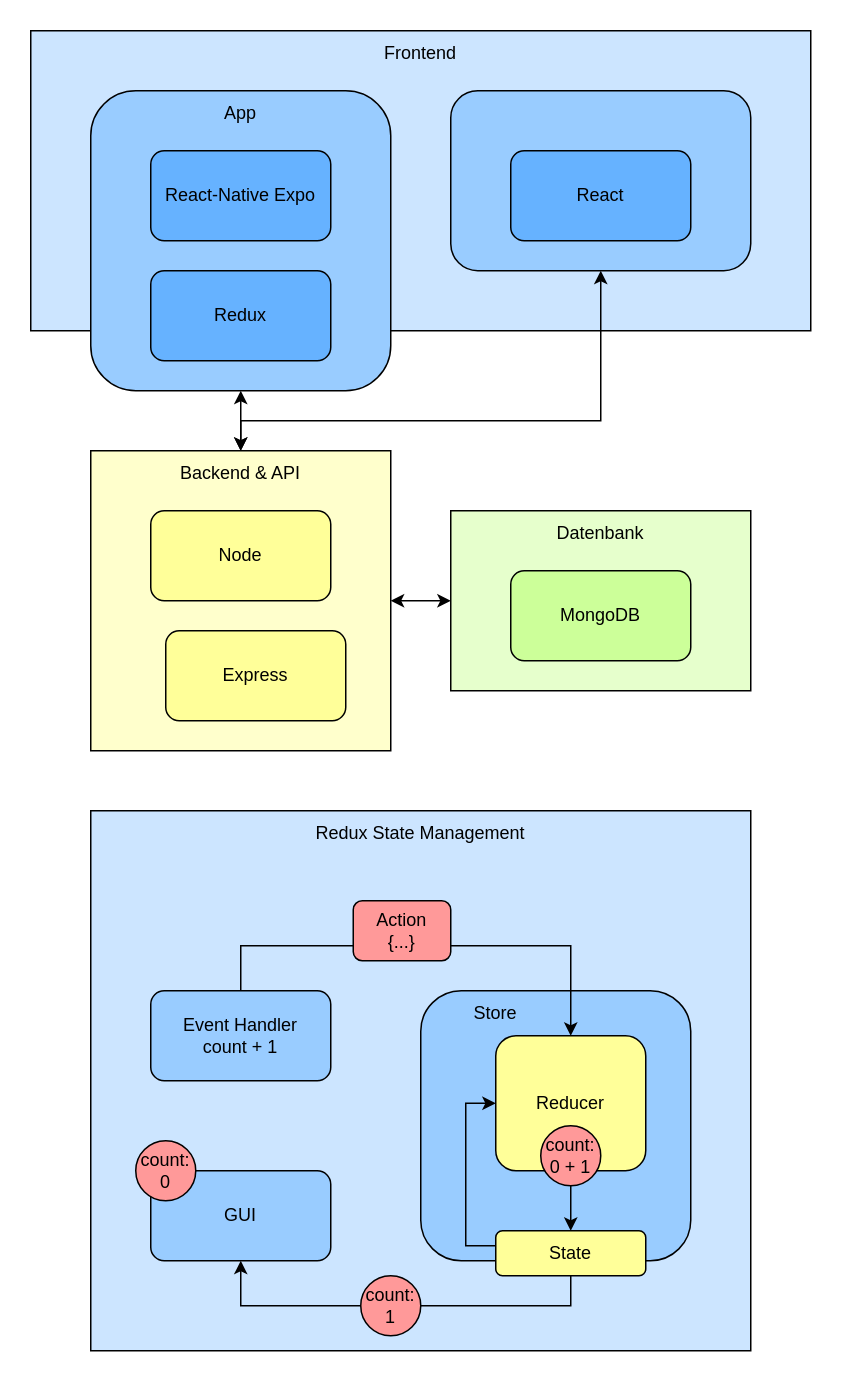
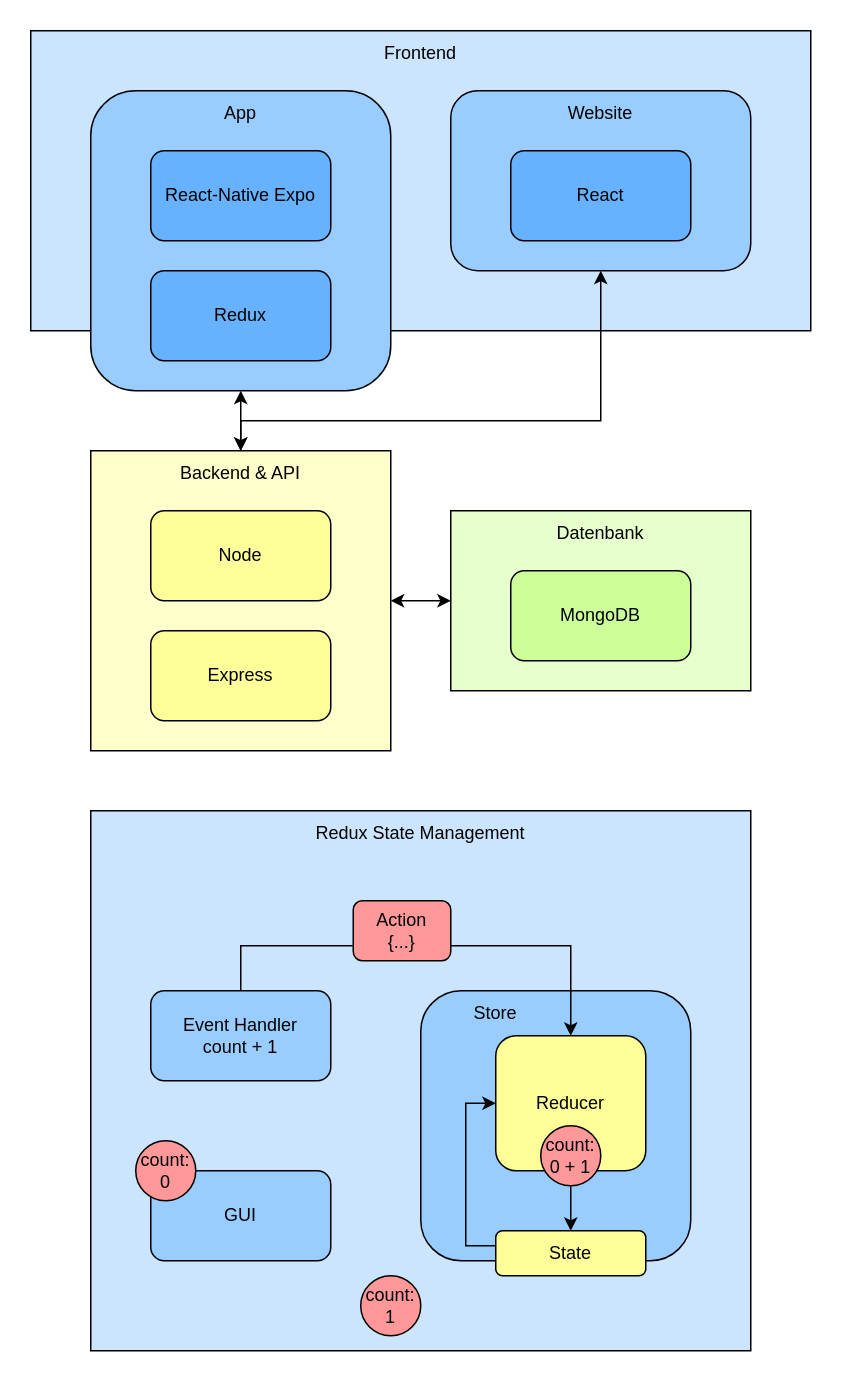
none -> (601, 113)
(256, 676) -> (241, 676)
(510, 1306) -> none
